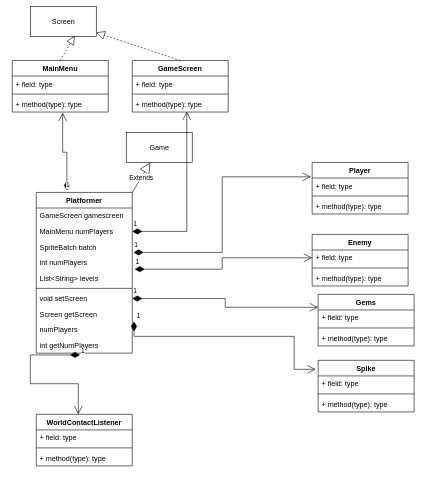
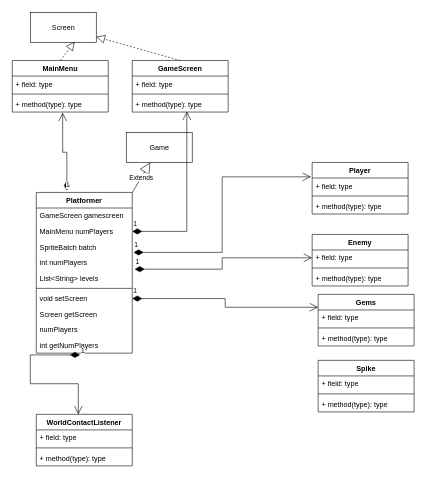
(63, 21) -> (63, 27)
(212, 336) -> none
